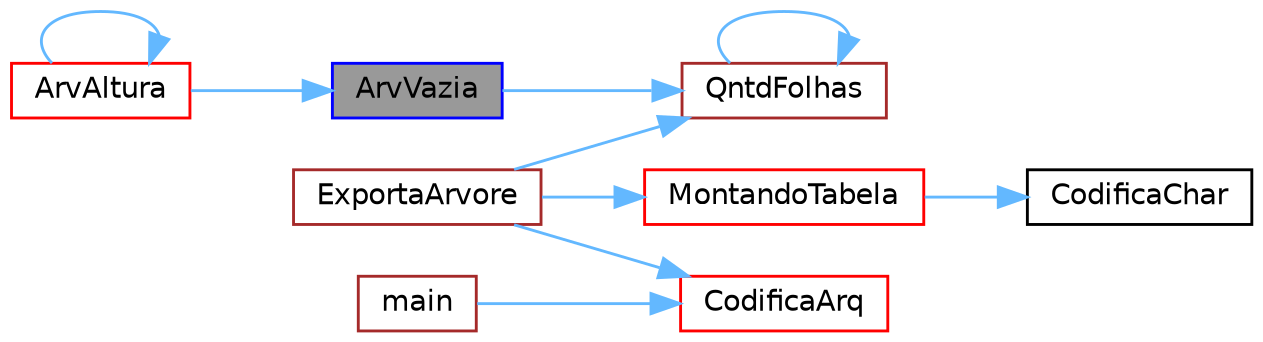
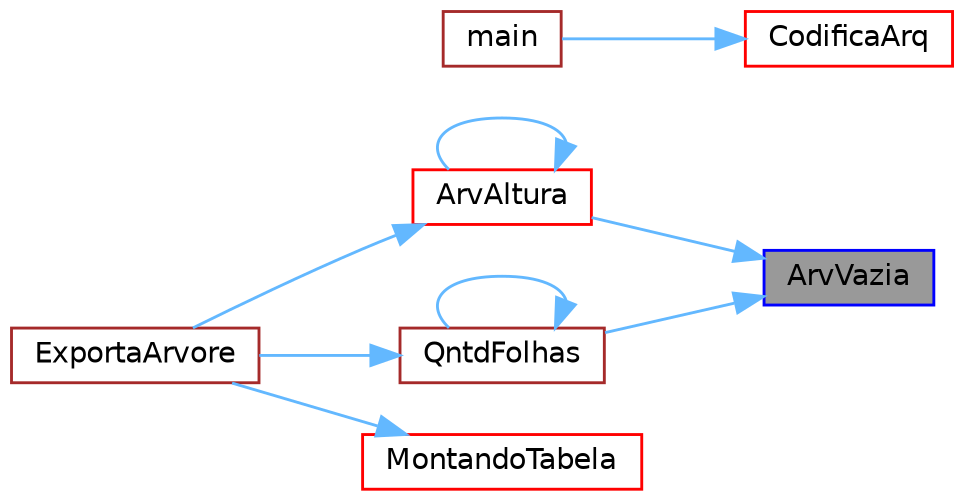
(577, 91) -> (670, 318)
(1140, 197) -> none
(587, 246) -> (294, 280)
